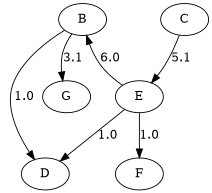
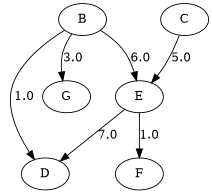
(73, 58) -> (73, 58)
(182, 58) -> (182, 58)
(102, 67) -> (121, 48)
(108, 135) -> (108, 135)
